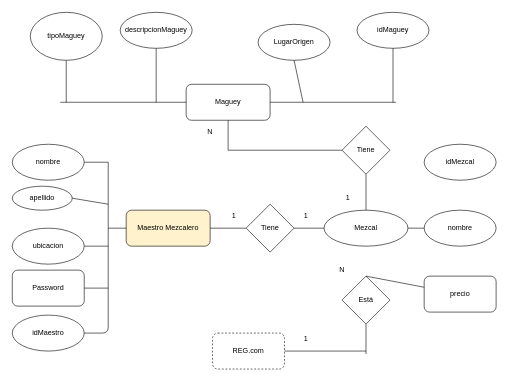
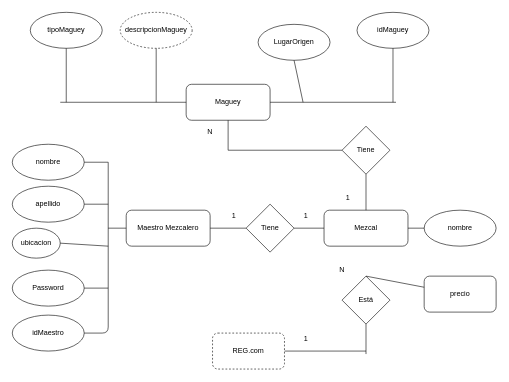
(156, 30) -> (156, 30)
(66, 36) -> (66, 30)
(461, 162) -> none
(42, 198) -> (48, 204)
(168, 228) -> (168, 228)
(366, 228) -> (366, 228)
(48, 246) -> (36, 243)
(48, 288) -> (48, 288)
